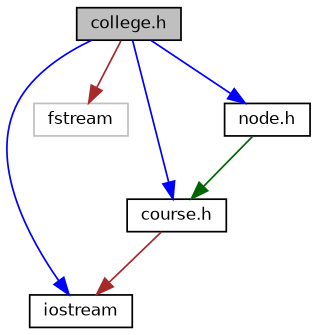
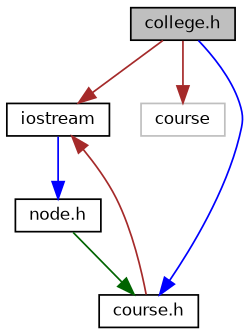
(191, 67) -> (58, 159)
(81, 120) -> (183, 120)
(7, 148) -> (128, 67)
